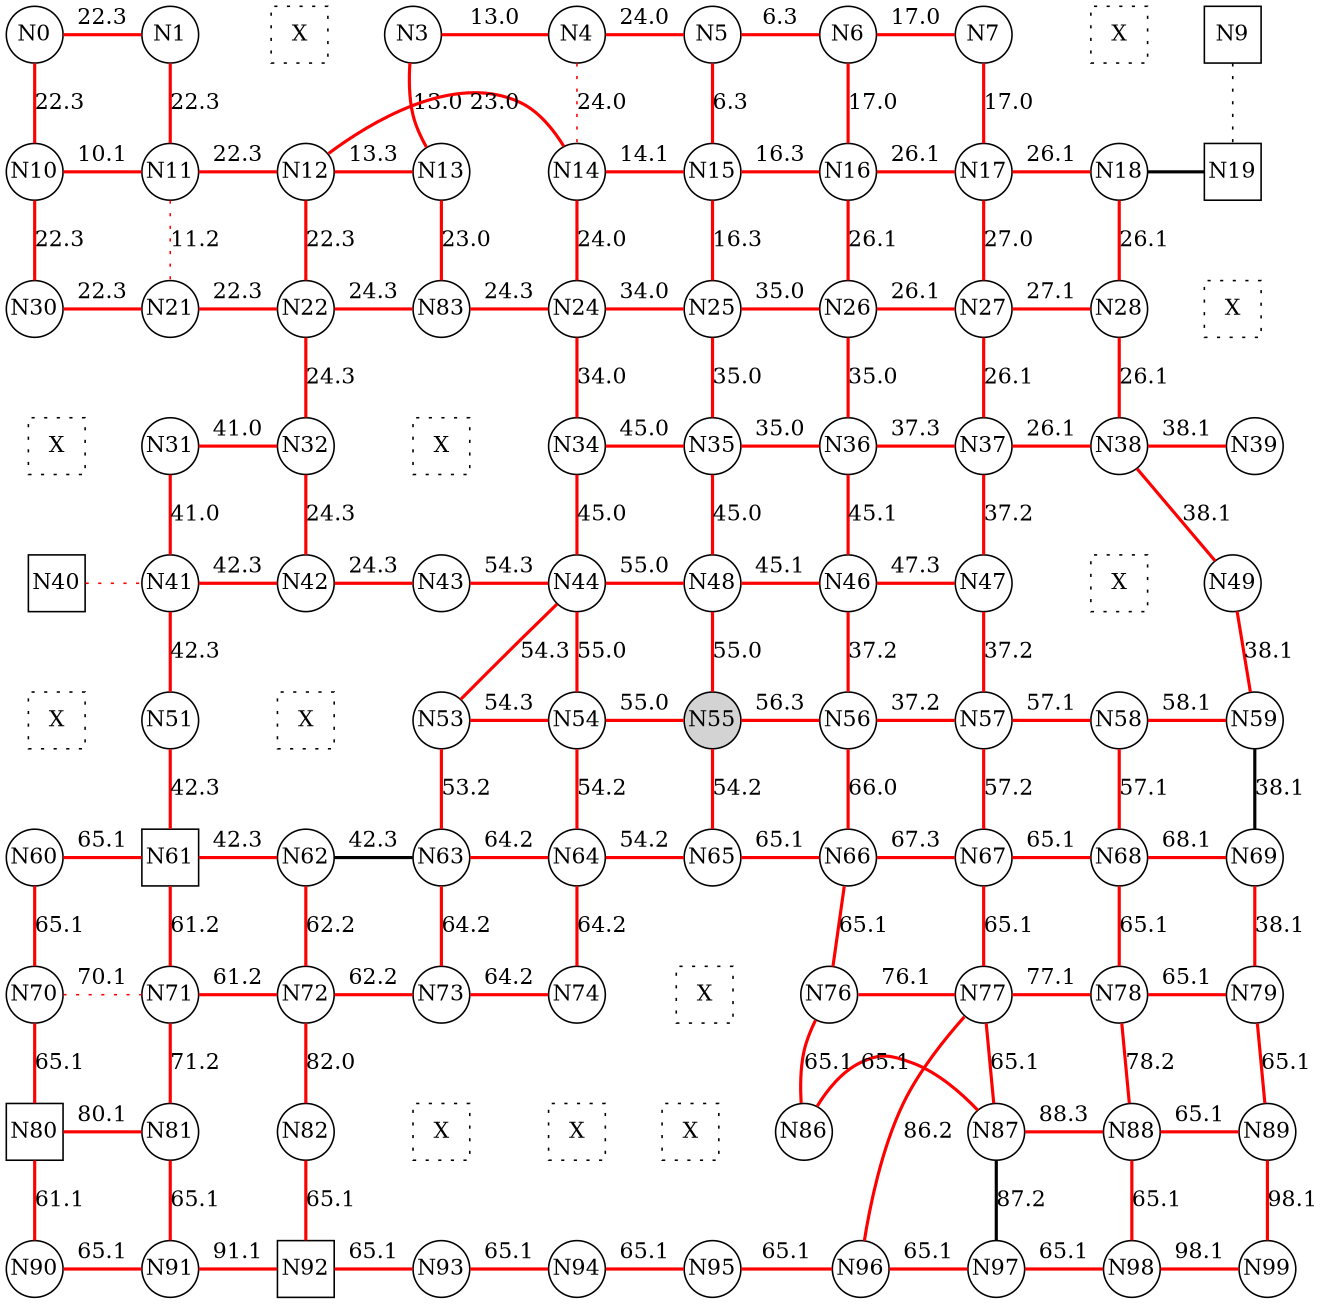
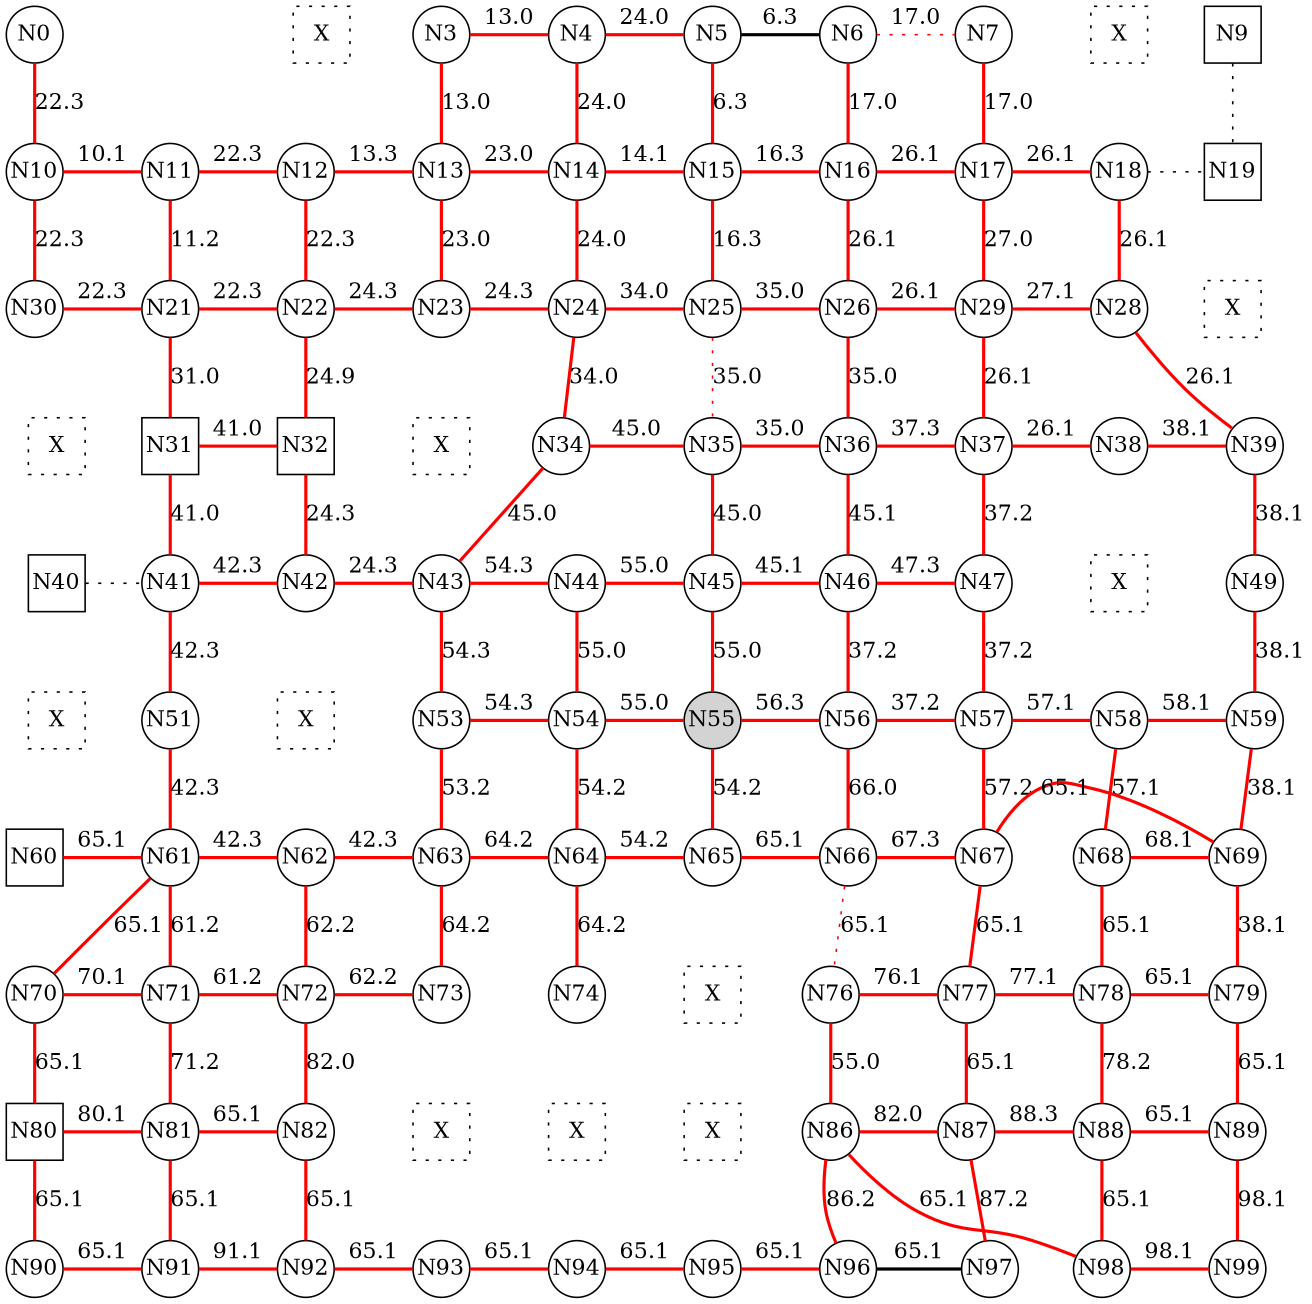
(170, 35) -> none
(780, 35) -> (780, 35)
(916, 35) -> (916, 35)
(449, 96) -> (509, 172)
(577, 103) -> (577, 103)
(1176, 172) -> (1176, 172)
(170, 240) -> (170, 240)
(441, 309) -> (441, 309)
(984, 309) -> (984, 309)
none -> (170, 378)
(331, 378) -> (331, 378)
(713, 378) -> (713, 378)
(1119, 378) -> (1180, 384)
(170, 446) -> (170, 446)
(306, 446) -> (306, 446)
(577, 515) -> (501, 515)
(1176, 515) -> (1255, 515)
(114, 583) -> (114, 583)
(713, 583) -> (713, 583)
(509, 652) -> (441, 652)
(1255, 789) -> (1246, 789)
(35, 858) -> (35, 858)
(170, 858) -> (170, 858)
(374, 858) -> (374, 858)
(1051, 858) -> (1100, 791)
(35, 926) -> (102, 926)
(839, 926) -> (839, 926)
(102, 995) -> (102, 995)
(509, 995) -> none
(829, 1063) -> (856, 1063)
(886, 1063) -> (899, 1115)
(896, 1120) -> (825, 1202)
none -> (238, 1132)
(60, 1200) -> (60, 1200)
(996, 1200) -> (978, 1200)
(306, 1269) -> (306, 1269)
(929, 1269) -> (919, 1269)
(1064, 1269) -> (953, 1226)
